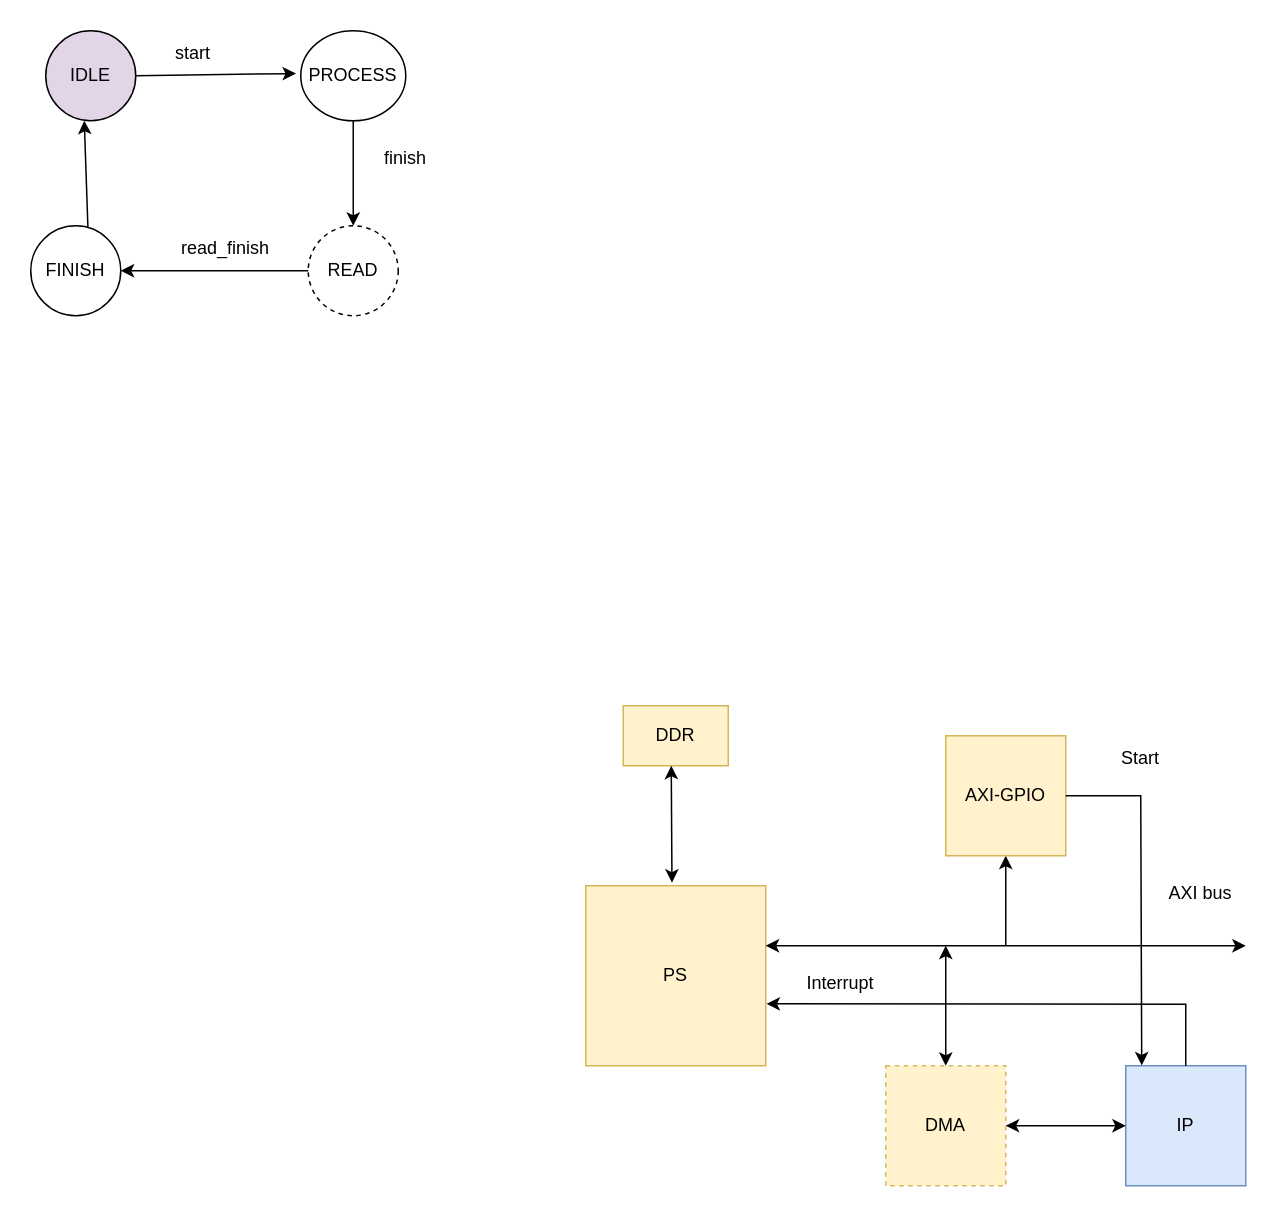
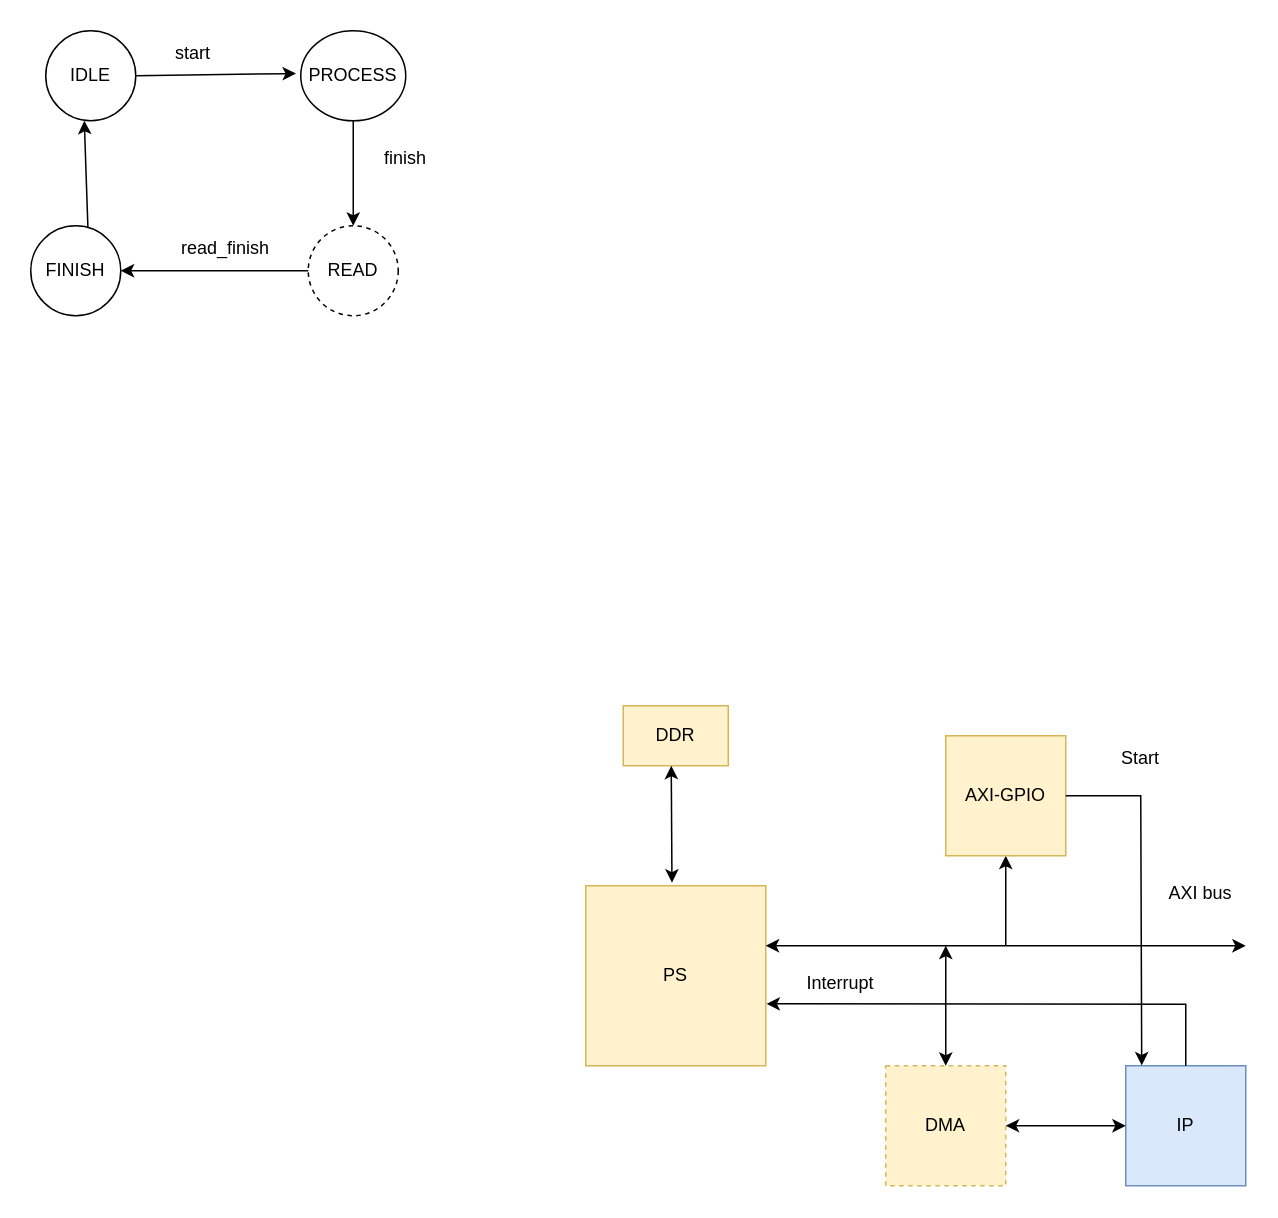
(91, 76) -> (91, 76)
